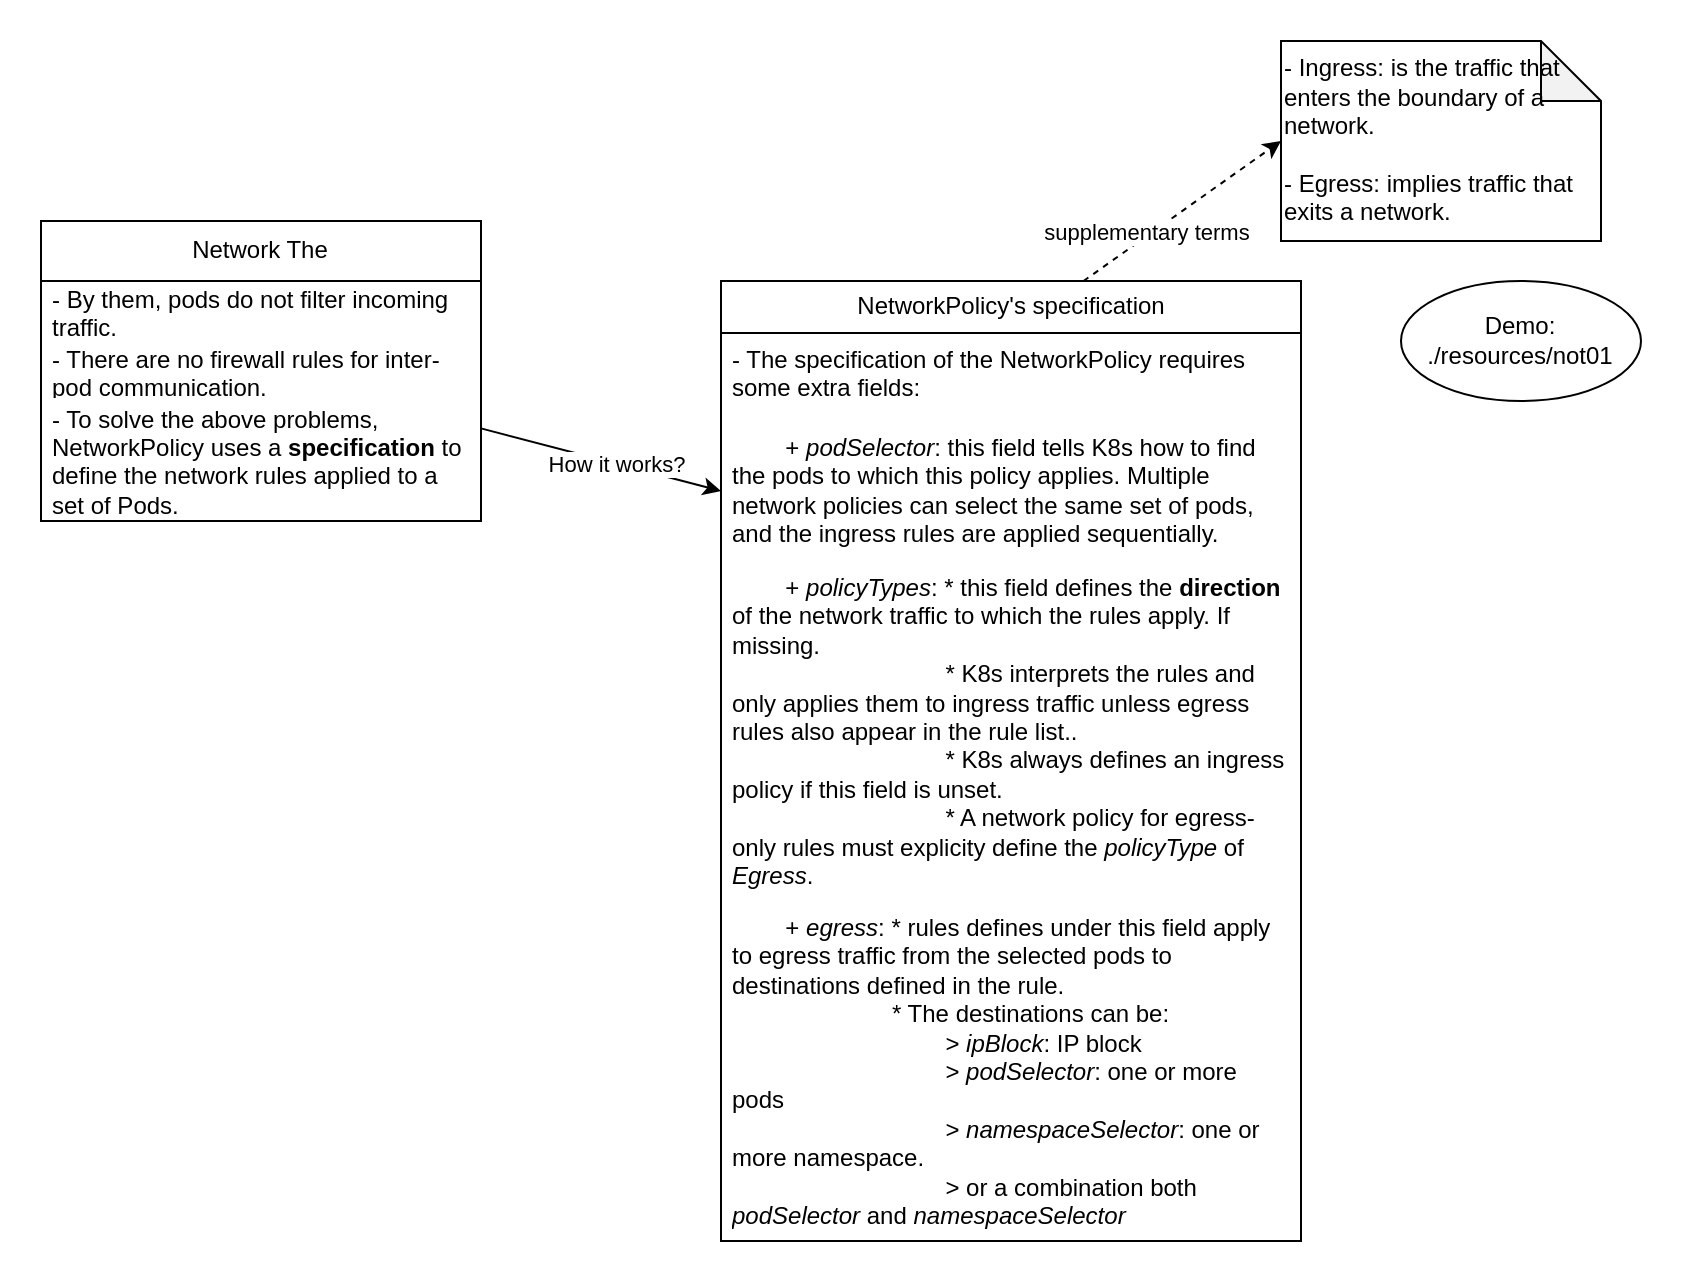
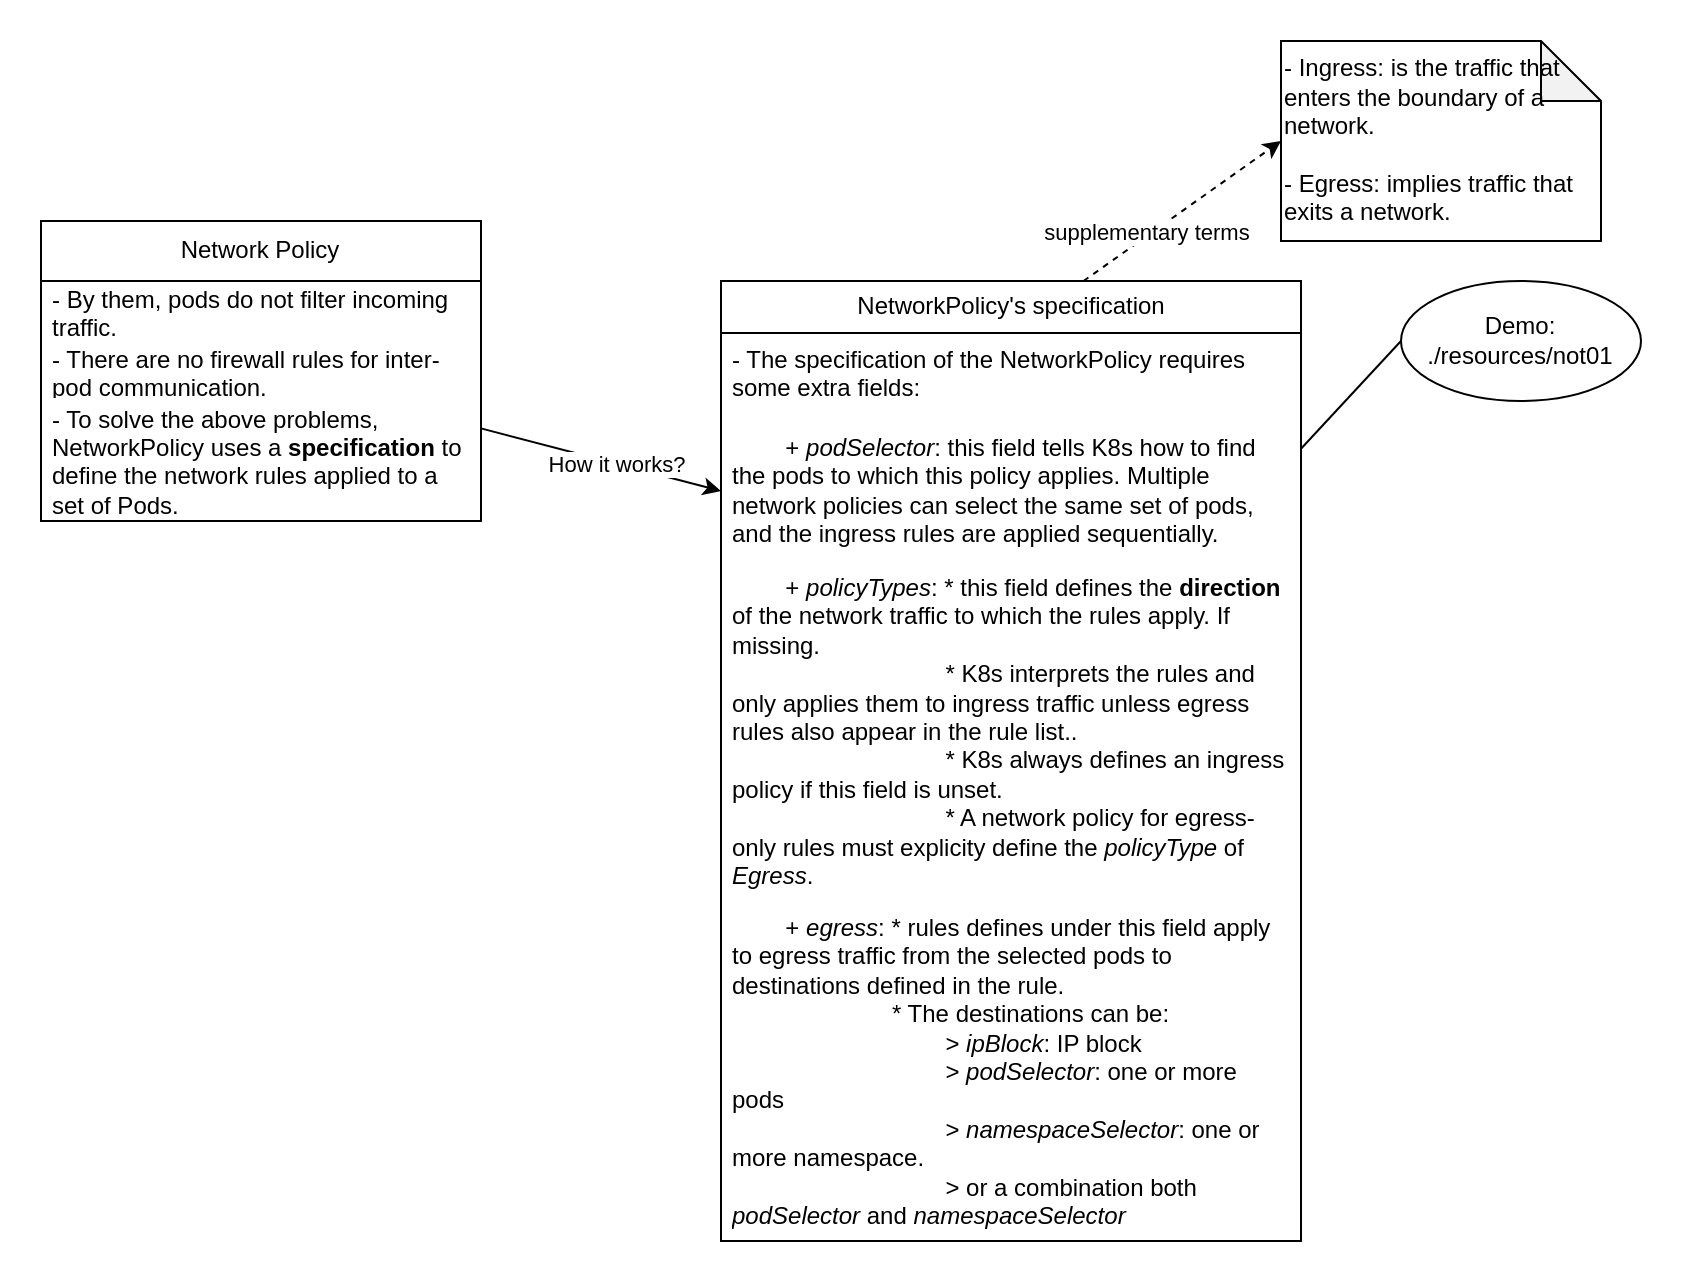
(261, 251) -> (261, 251)
none -> (1351, 395)
